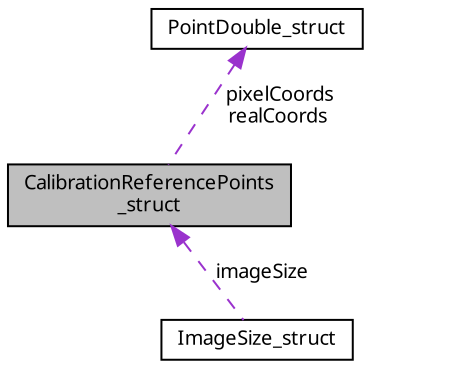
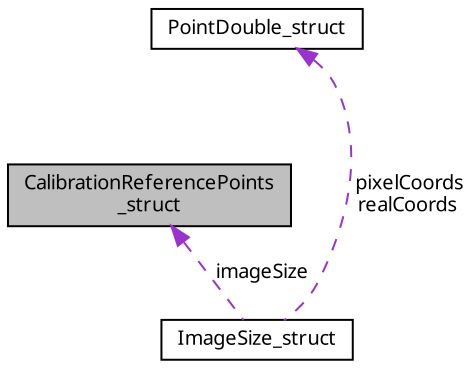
(201, 115) -> (348, 194)
